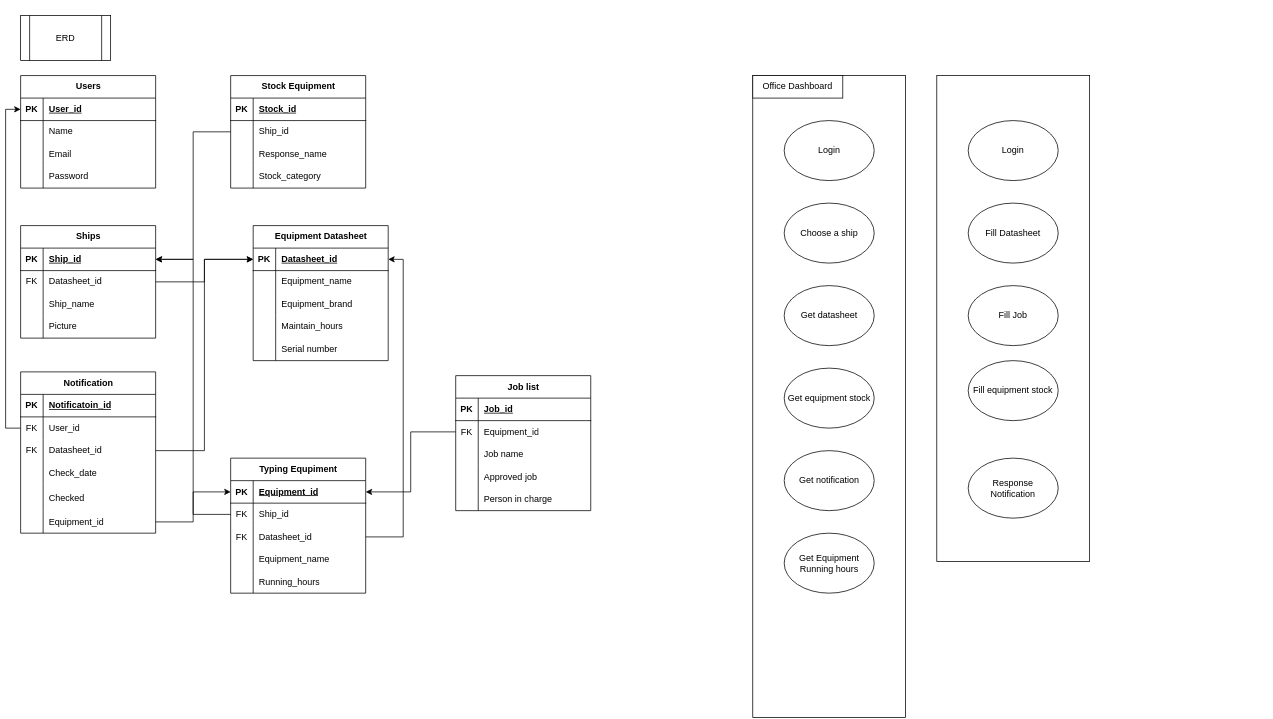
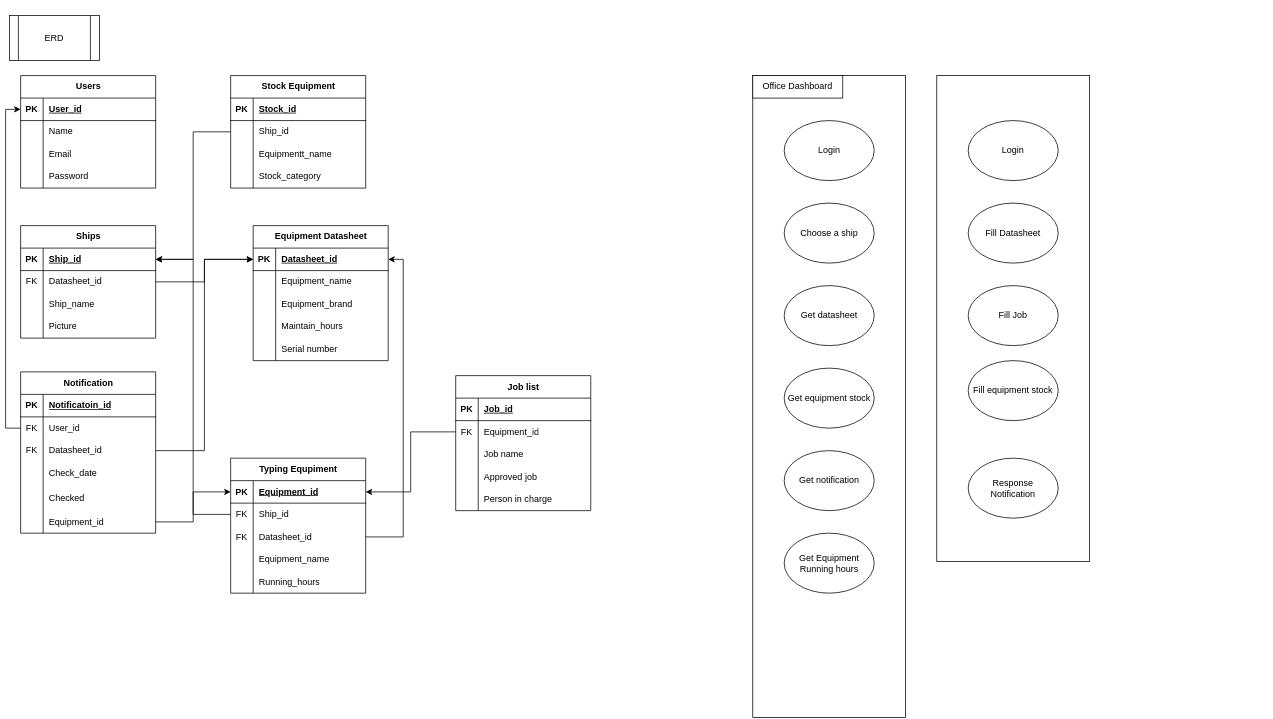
(66, 38) -> (54, 38)
(292, 154) -> (296, 154)
